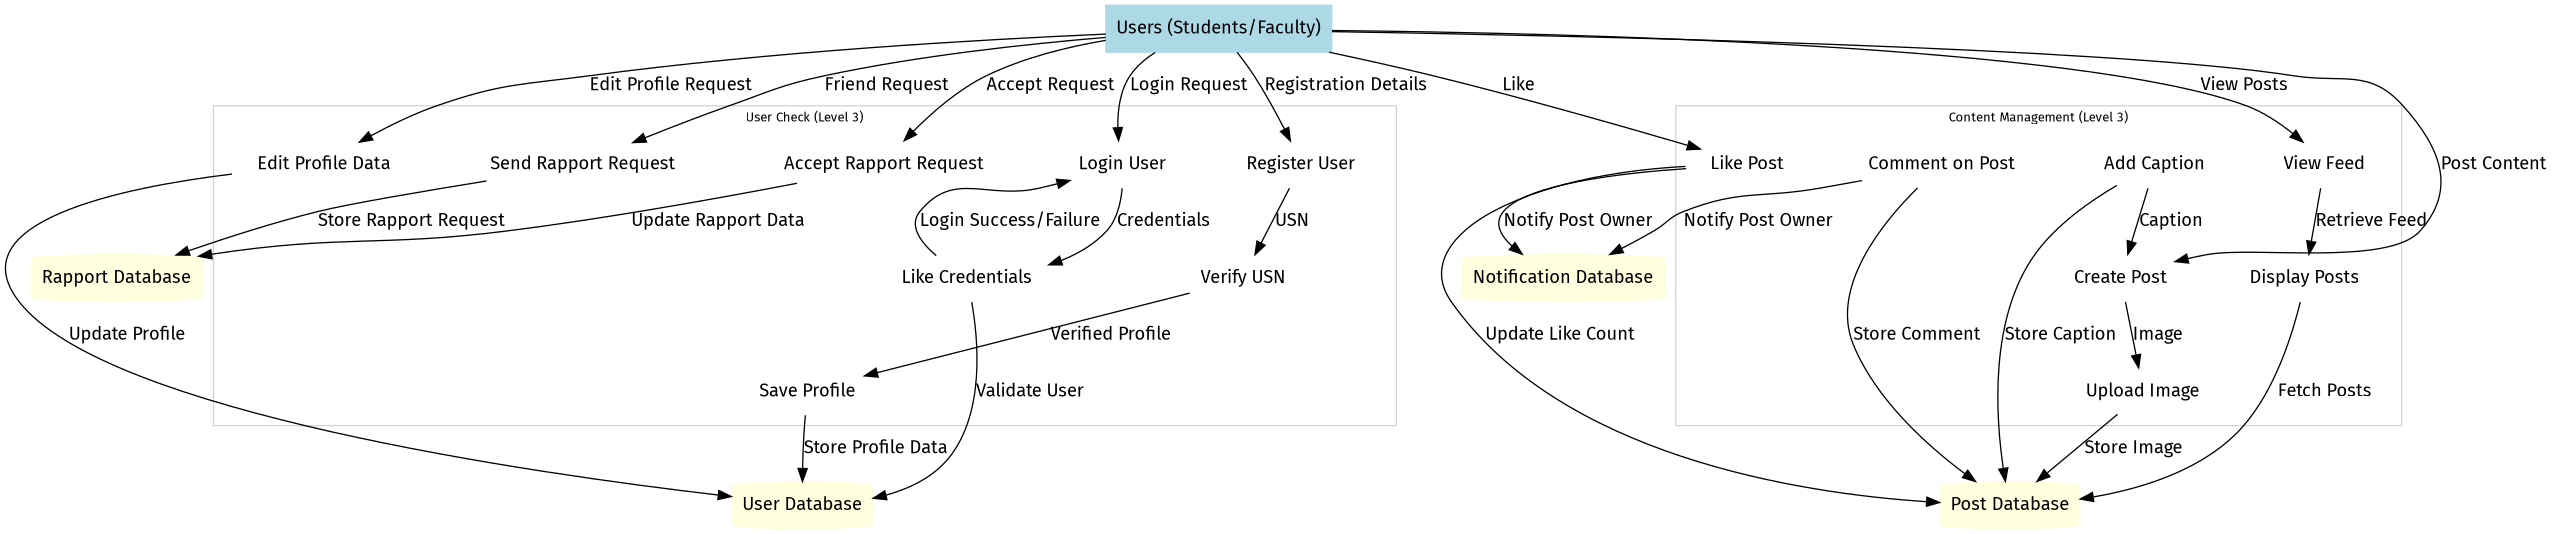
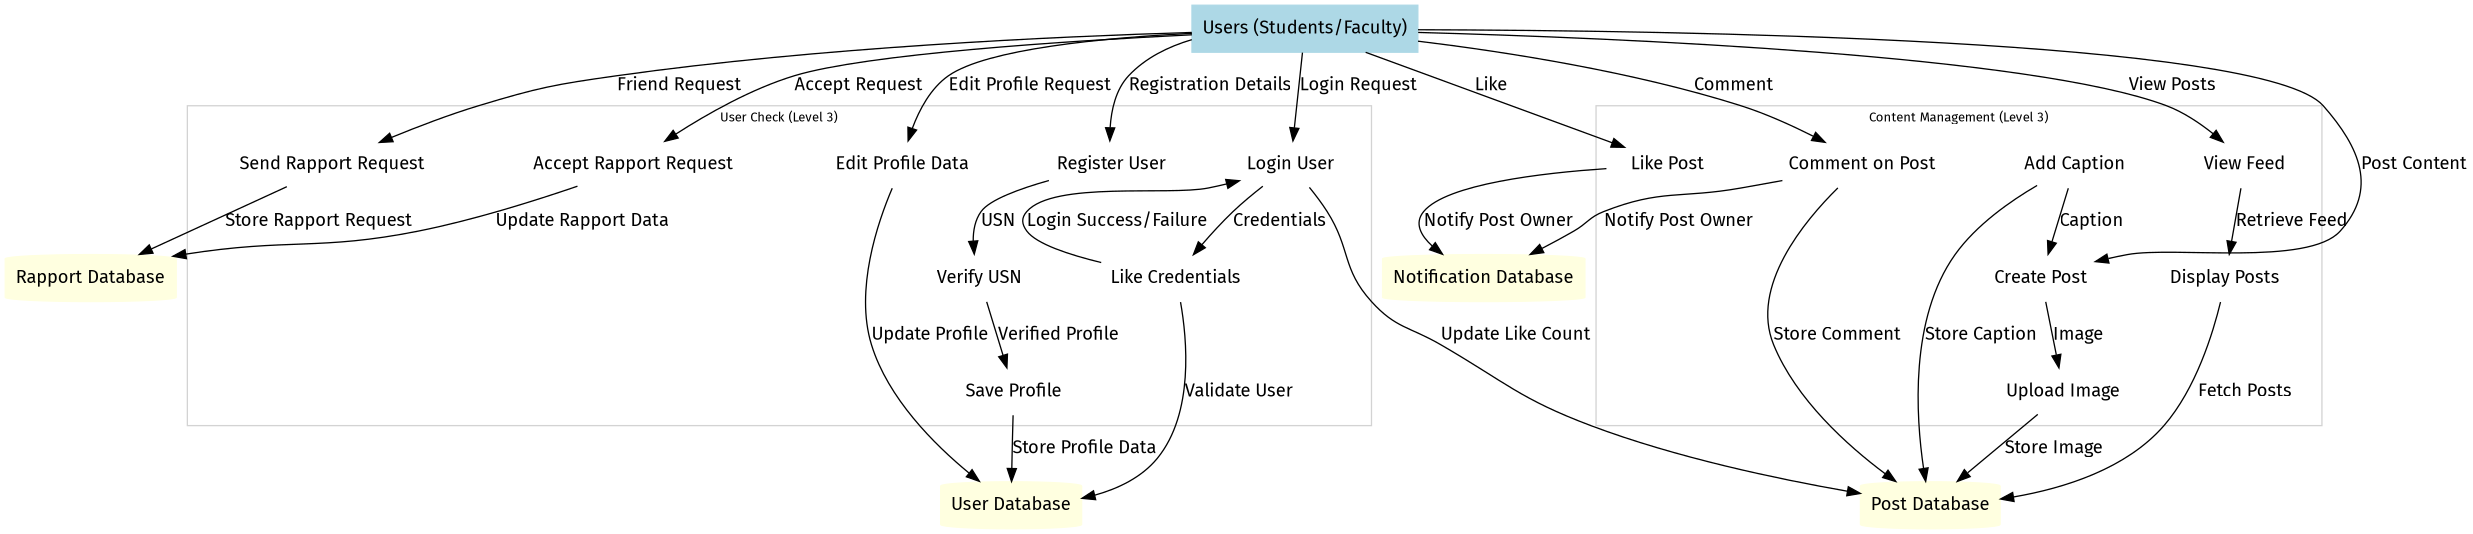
none -> (1619, 74)
(1529, 378) -> (1536, 402)
